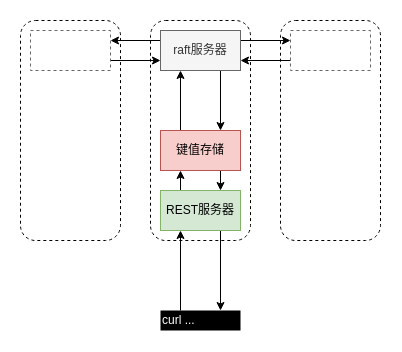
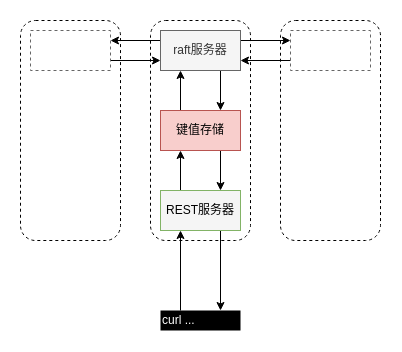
(201, 151) -> (201, 131)
(201, 211) -> (201, 211)
